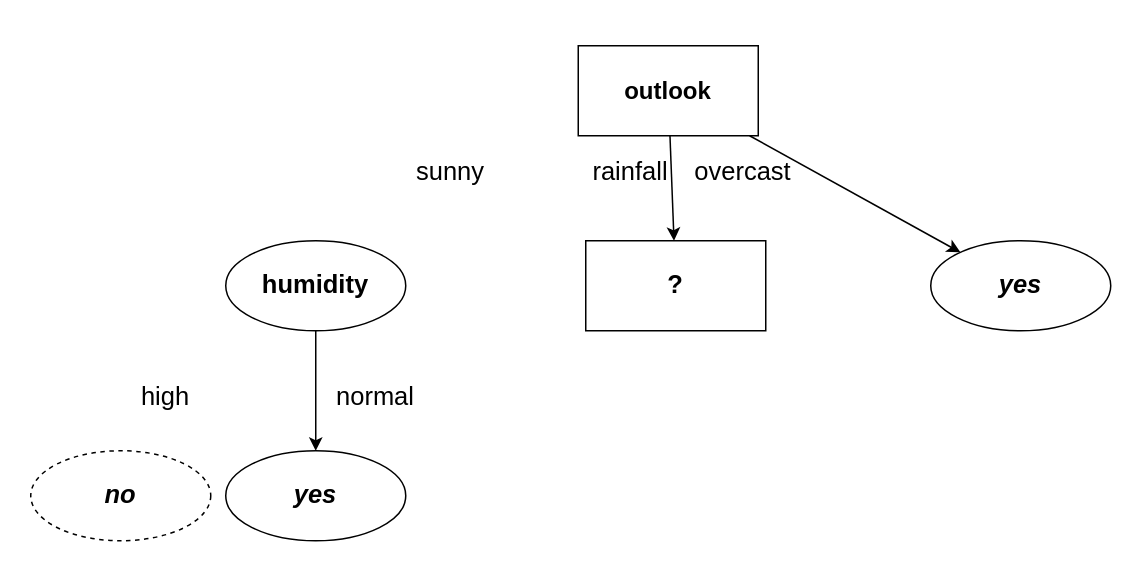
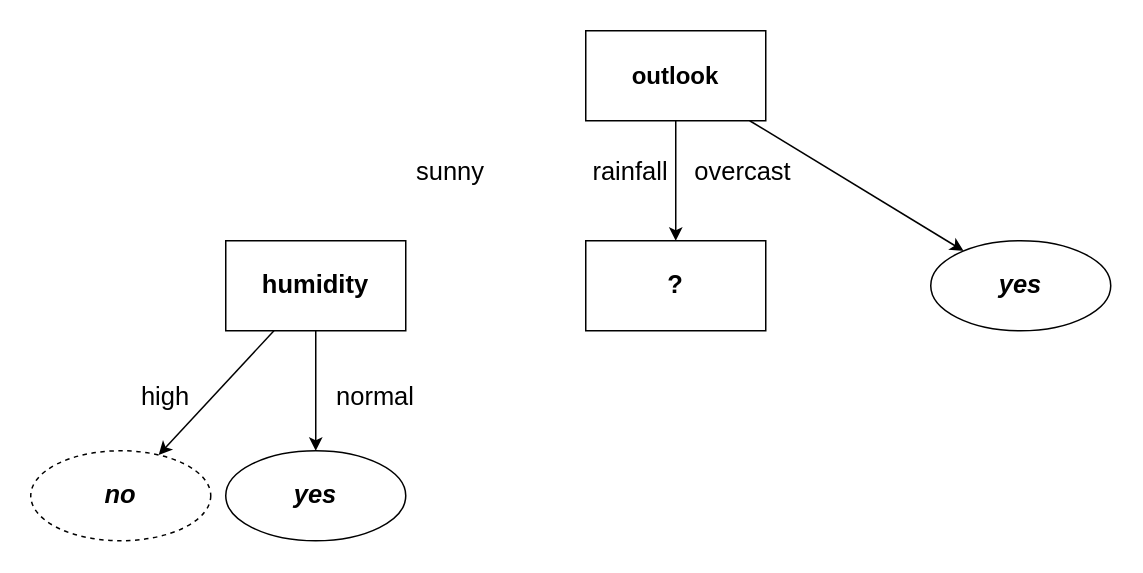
(668, 91) -> (676, 76)
(316, 286) -> (316, 286)
none -> (220, 389)
